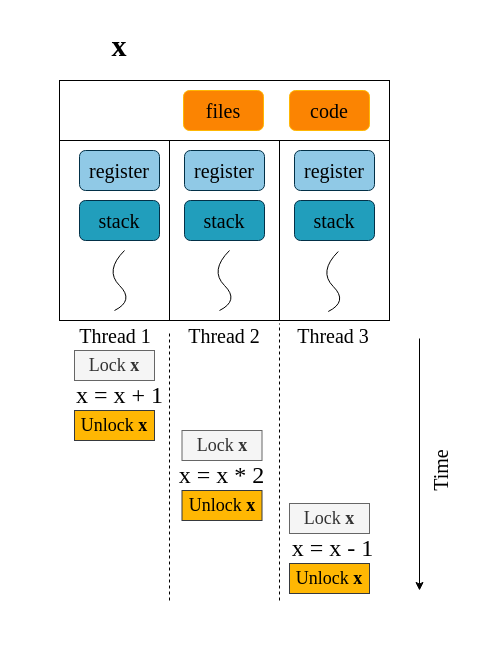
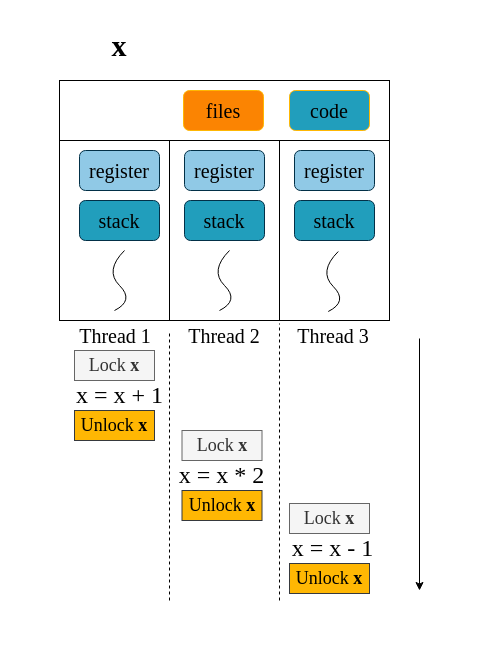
(330, 111) -> (330, 111)
(441, 471) -> none
